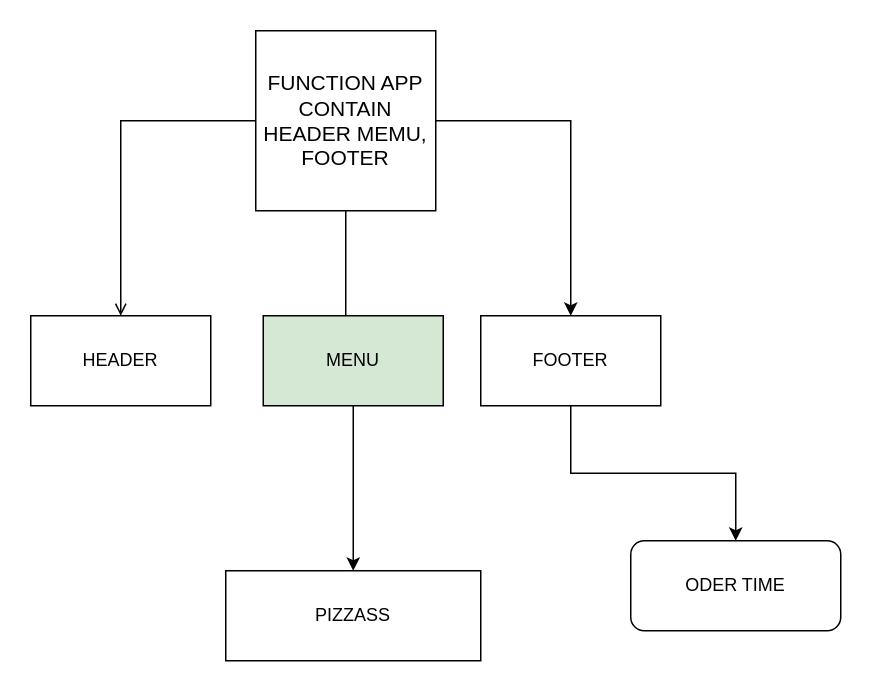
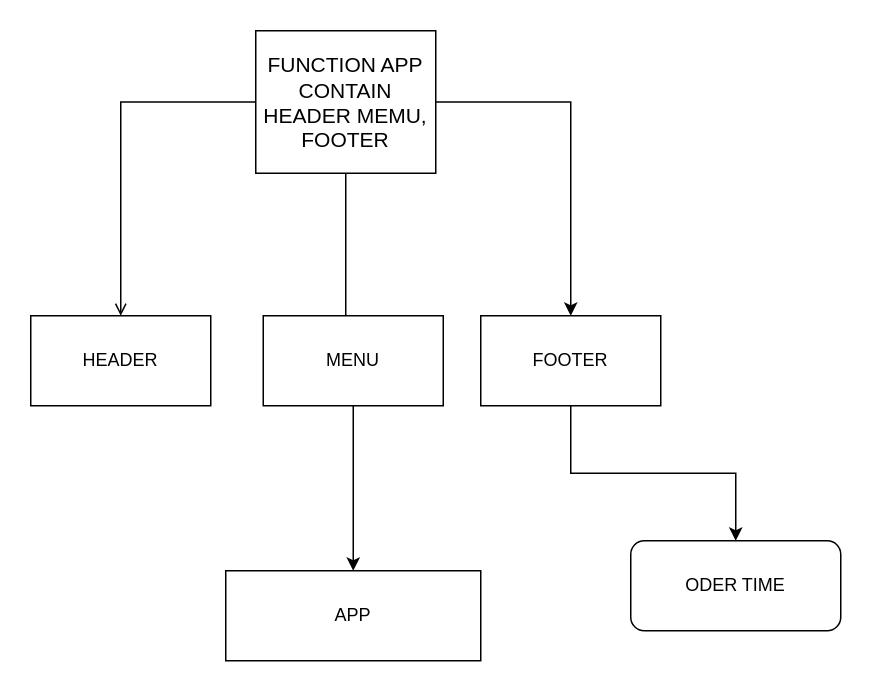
(346, 121) -> (346, 102)
(353, 361) -> (353, 361)
(353, 616) -> (353, 616)
